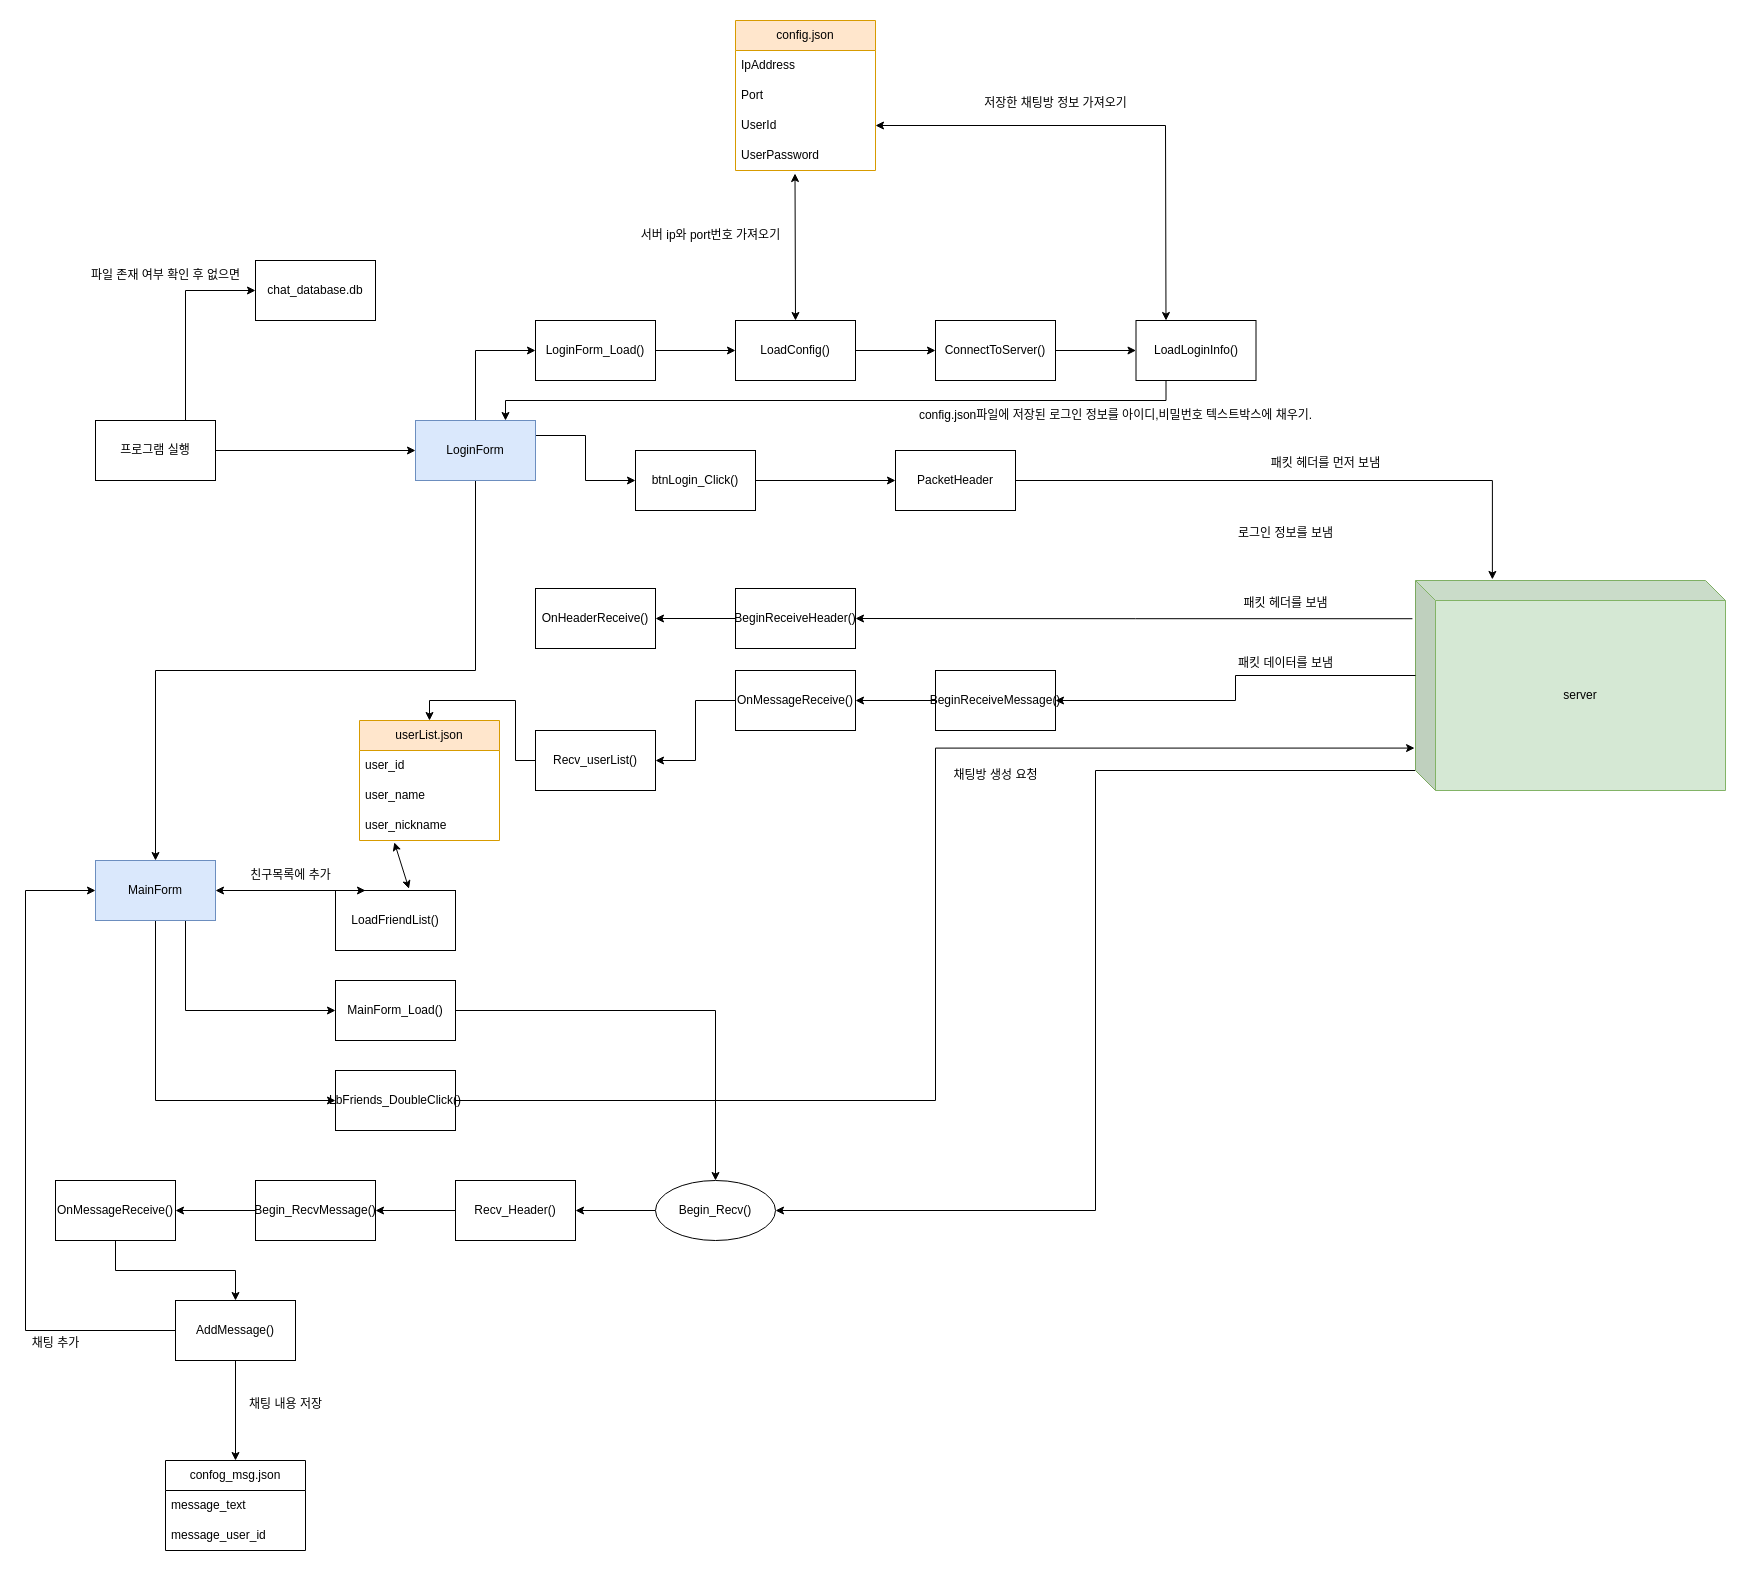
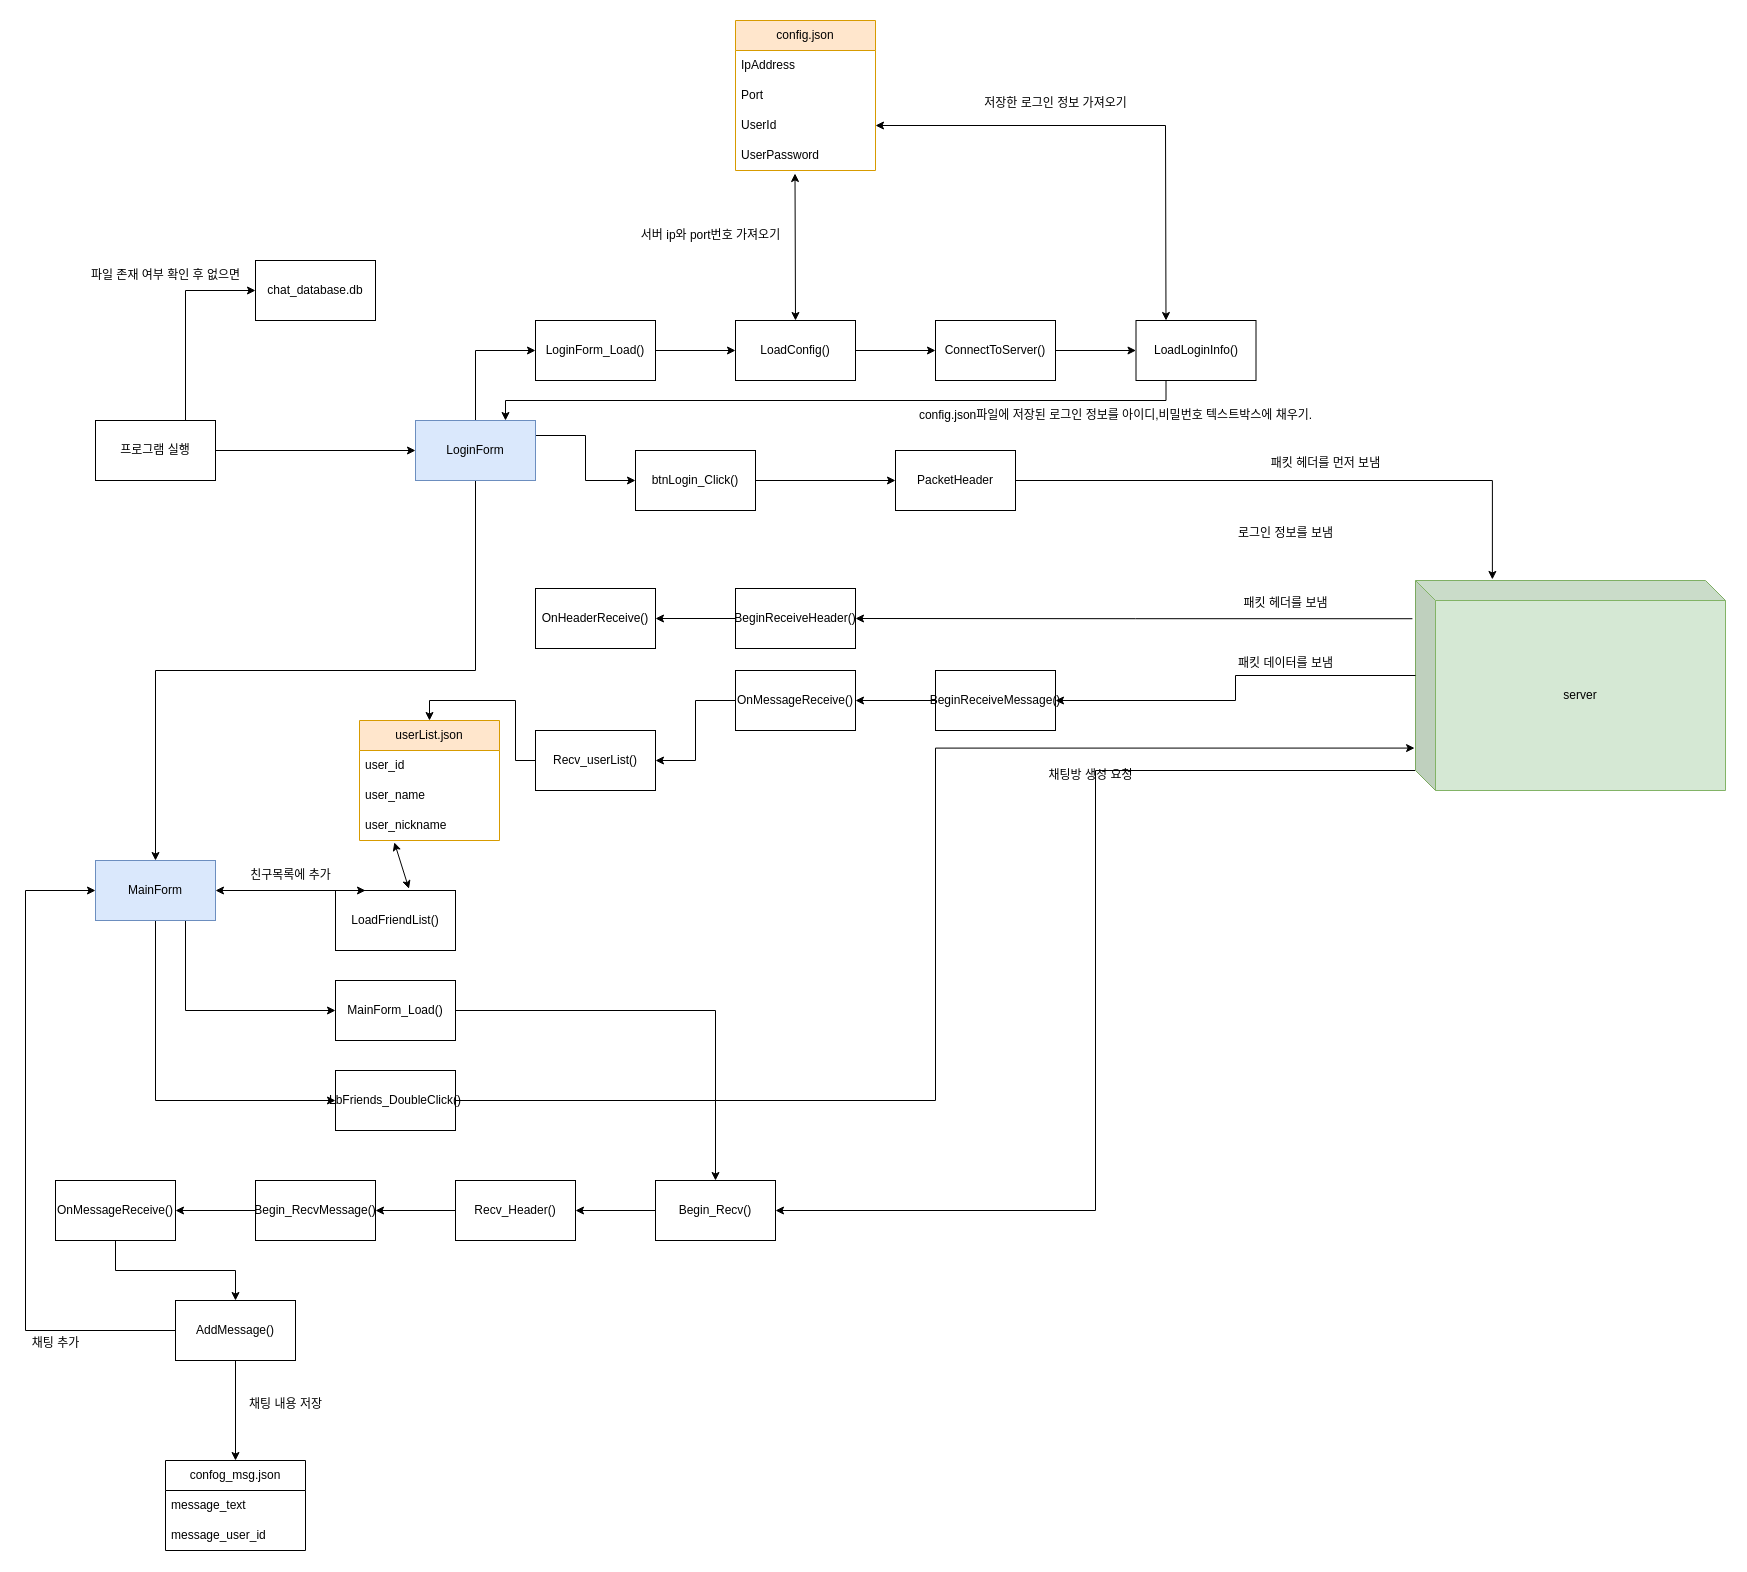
(1056, 104) -> (1056, 104)
(996, 776) -> (1091, 776)
(716, 1211) -> (716, 1211)
